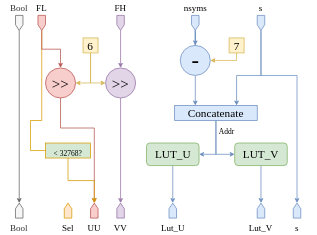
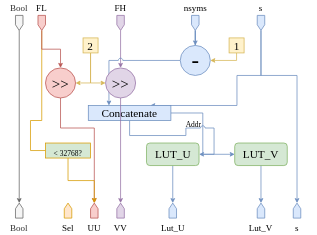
(90, 45) -> (90, 45)
(237, 45) -> (237, 45)
(216, 113) -> (129, 113)
